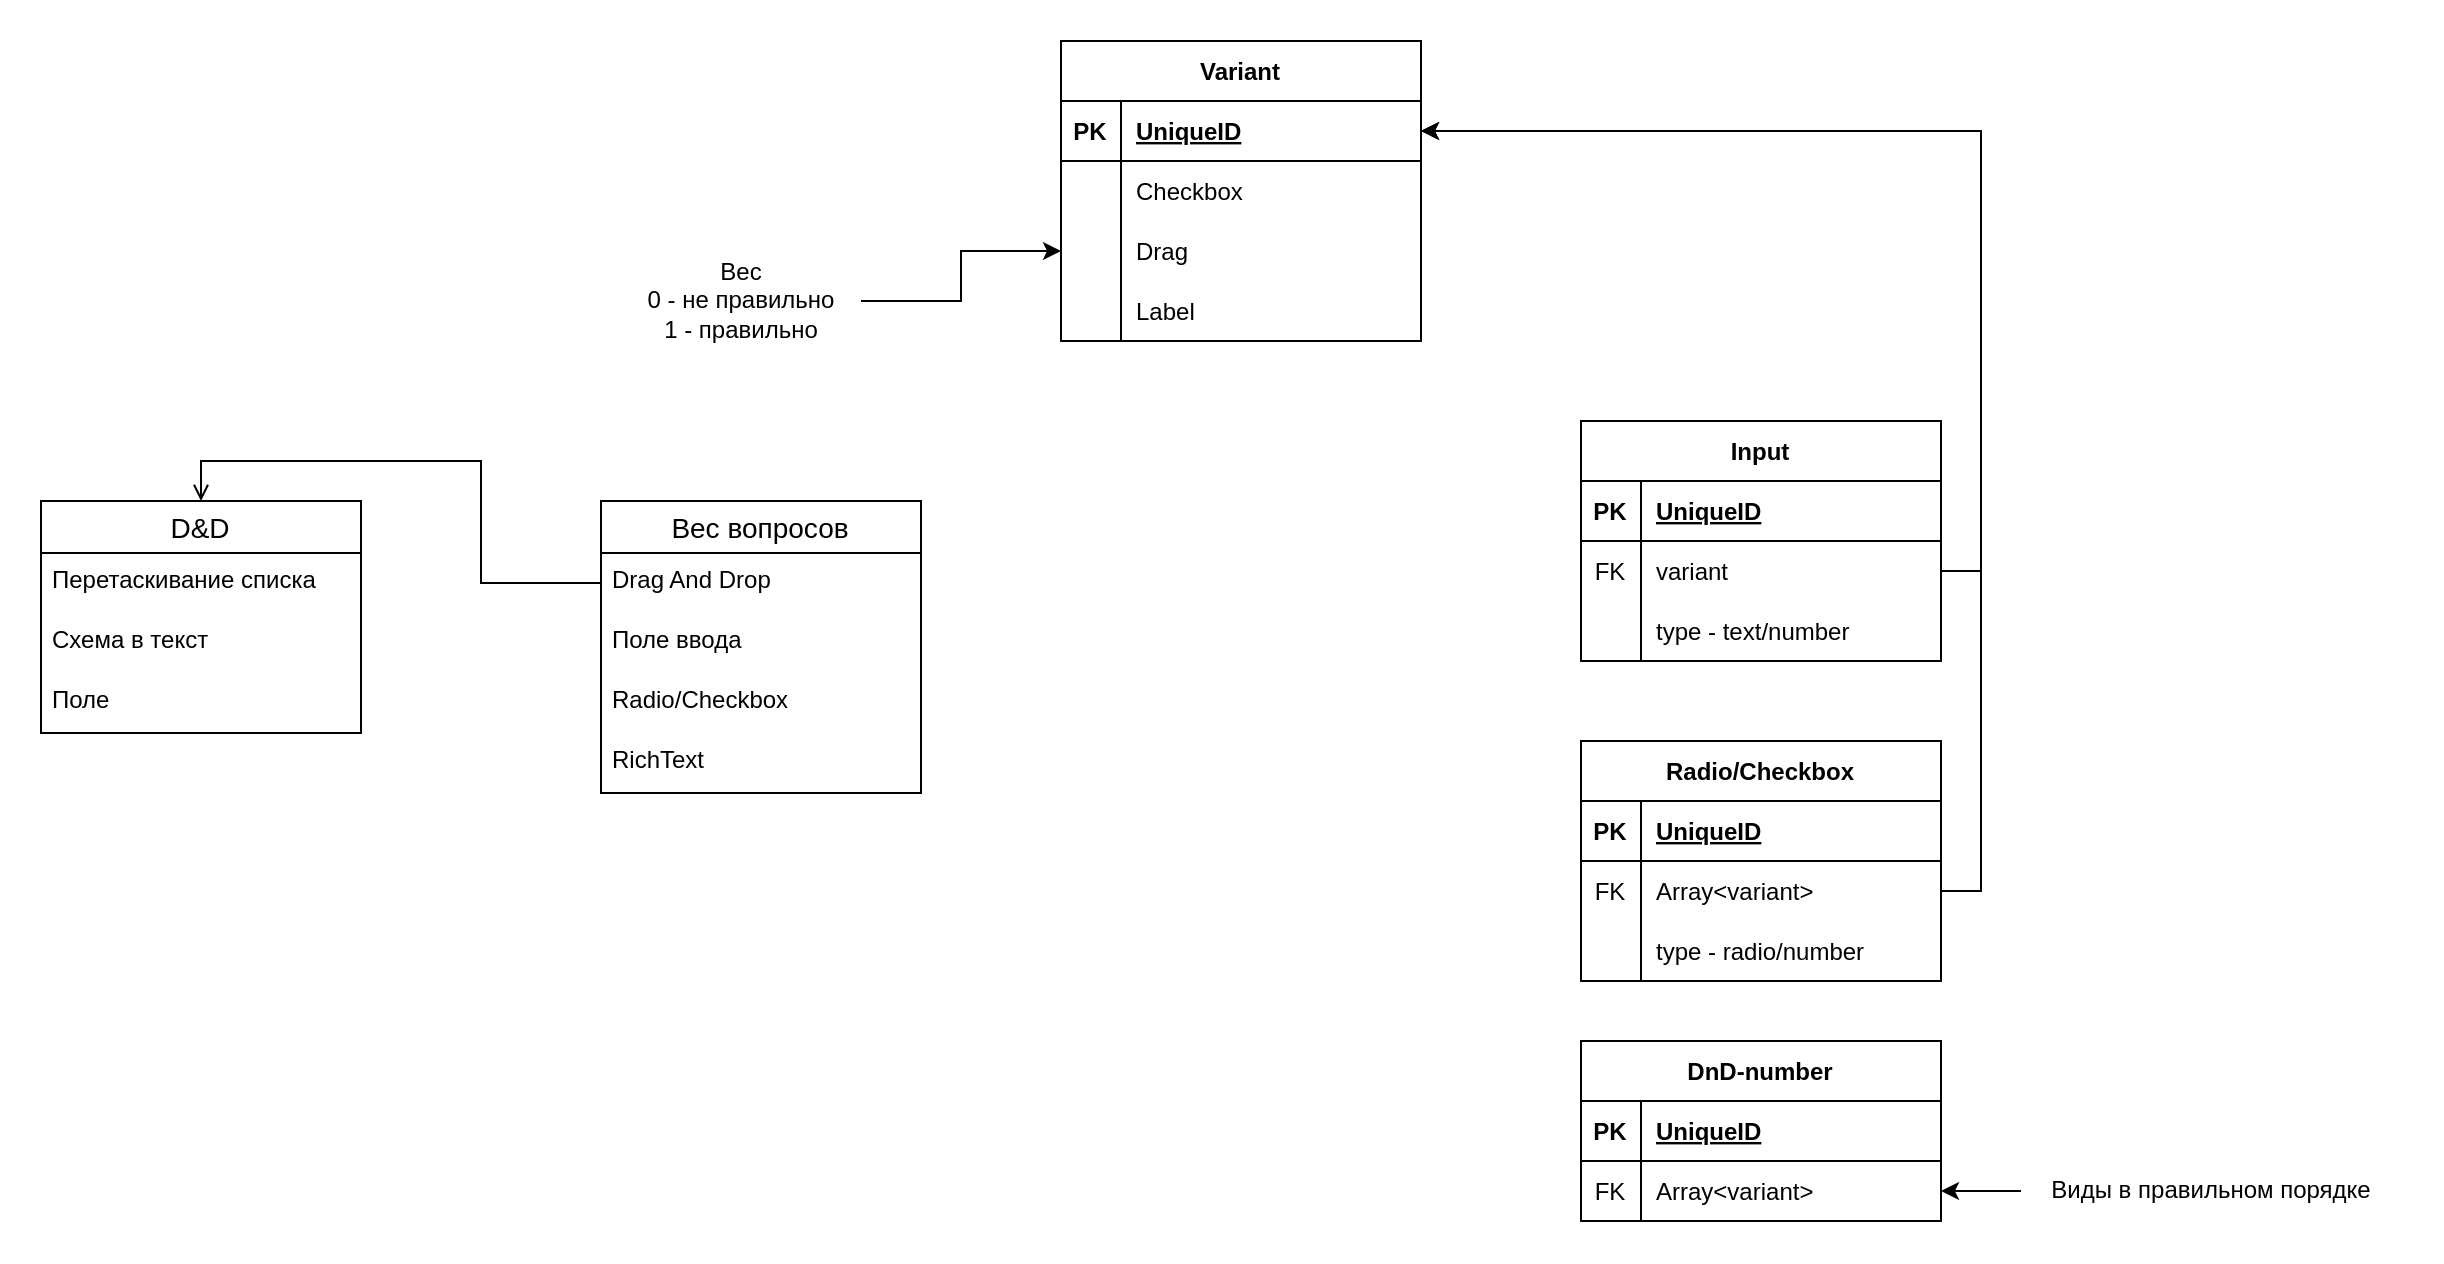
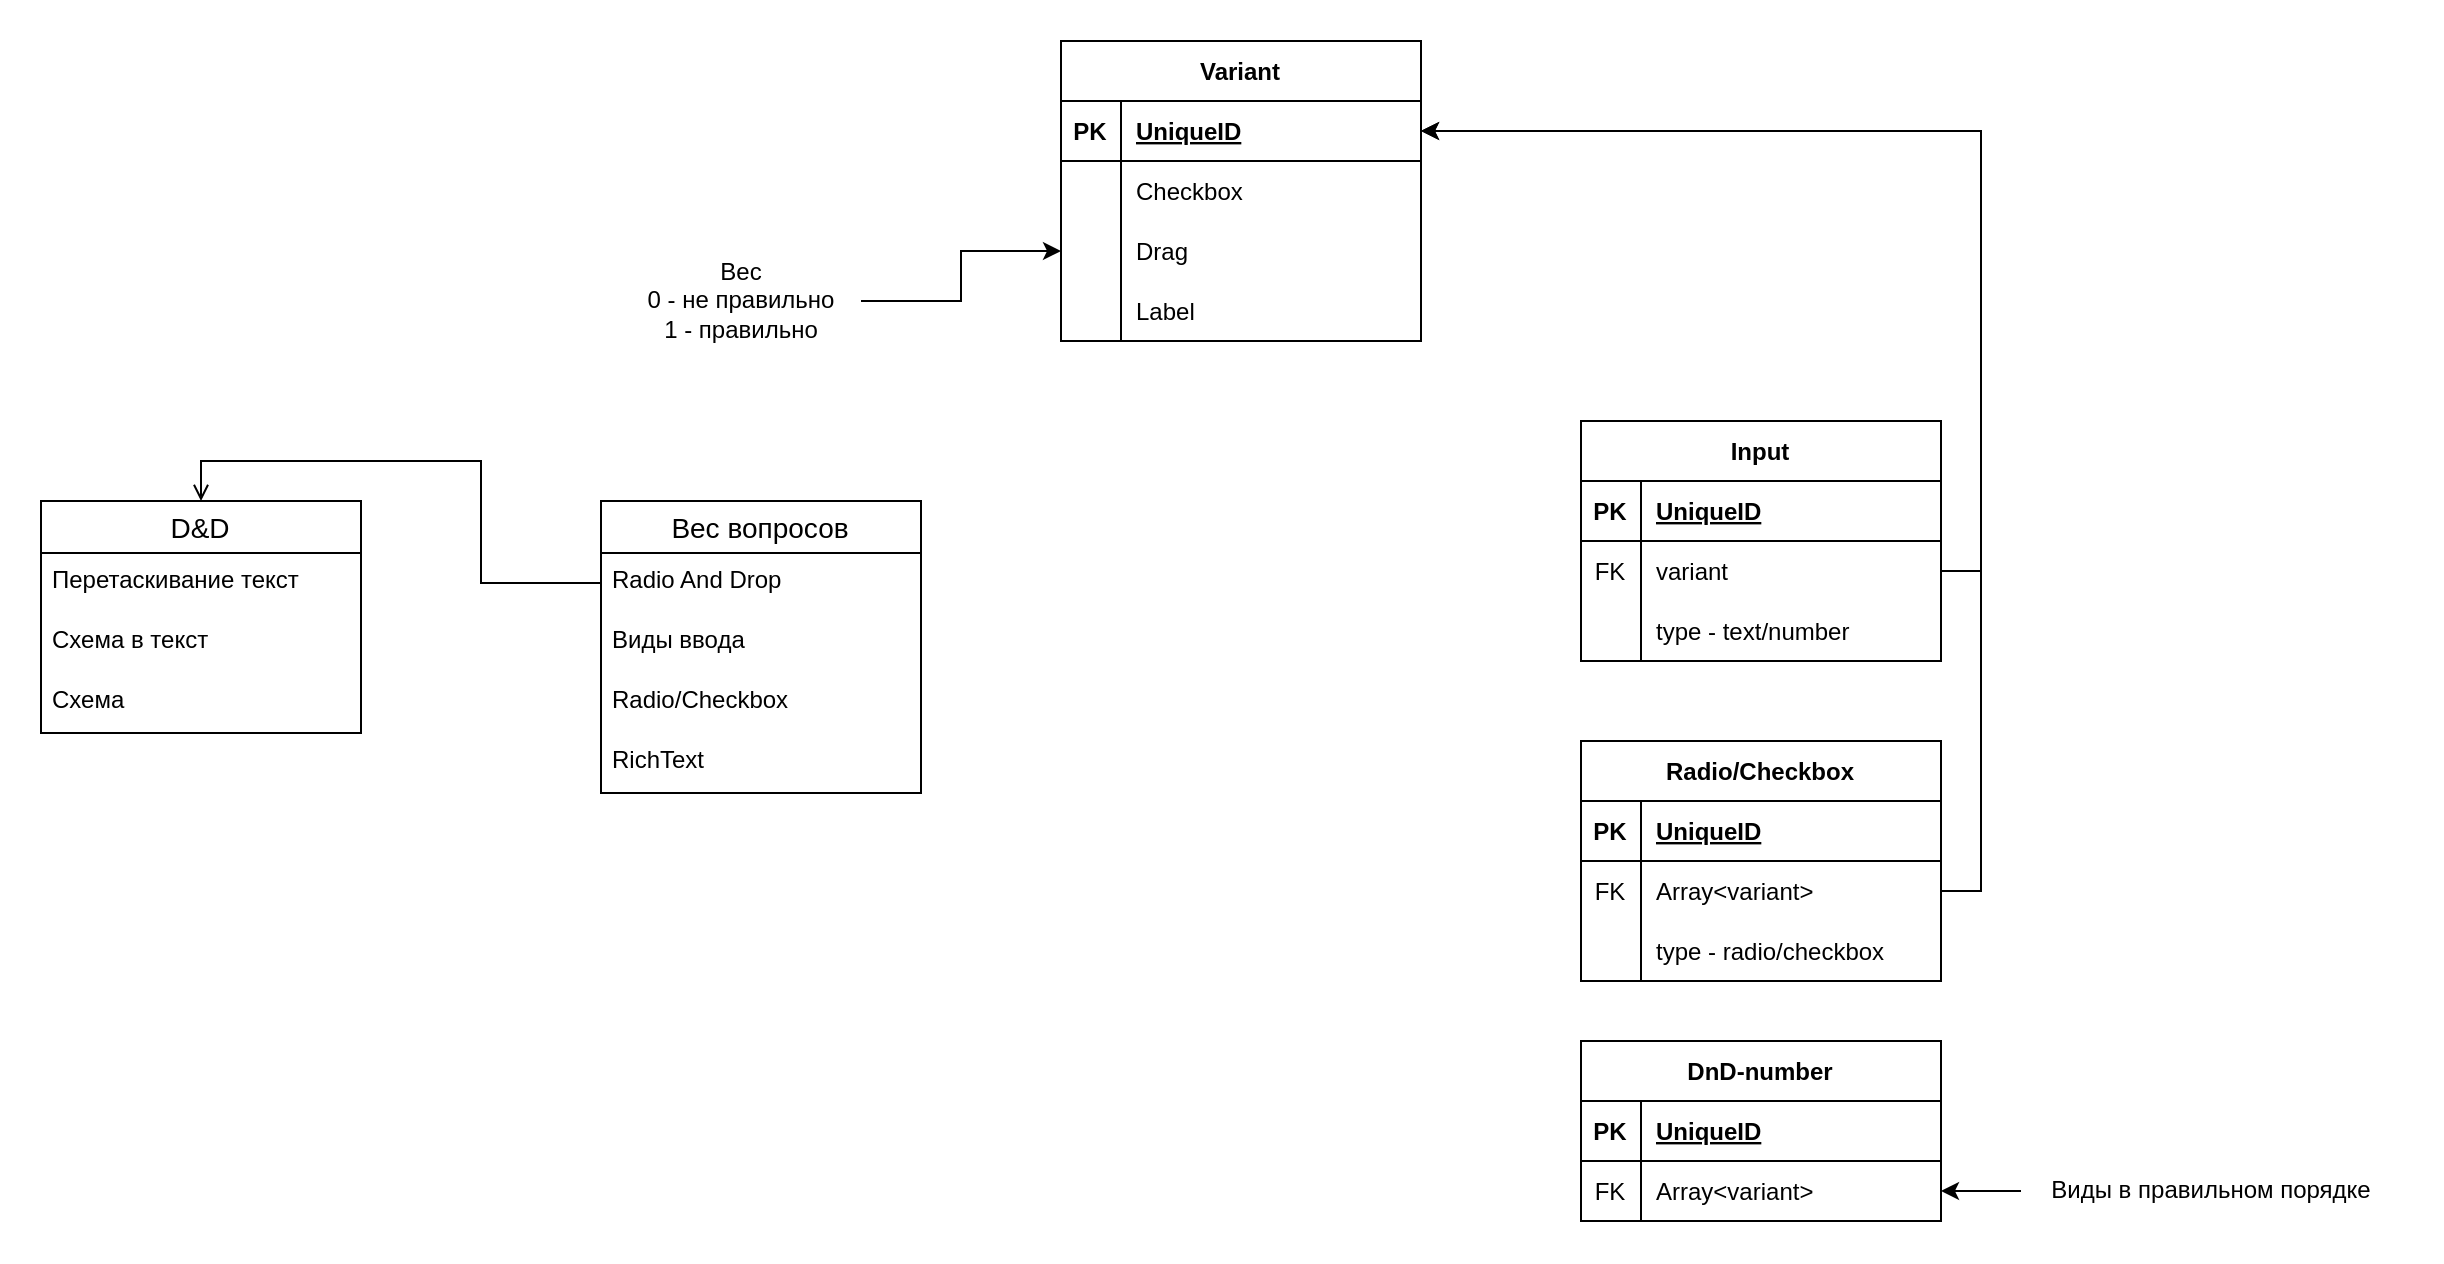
(190, 580) -> (183, 580)
(693, 580) -> (697, 580)
(676, 640) -> (676, 640)
(79, 700) -> (86, 700)
(1774, 952) -> (1788, 952)
